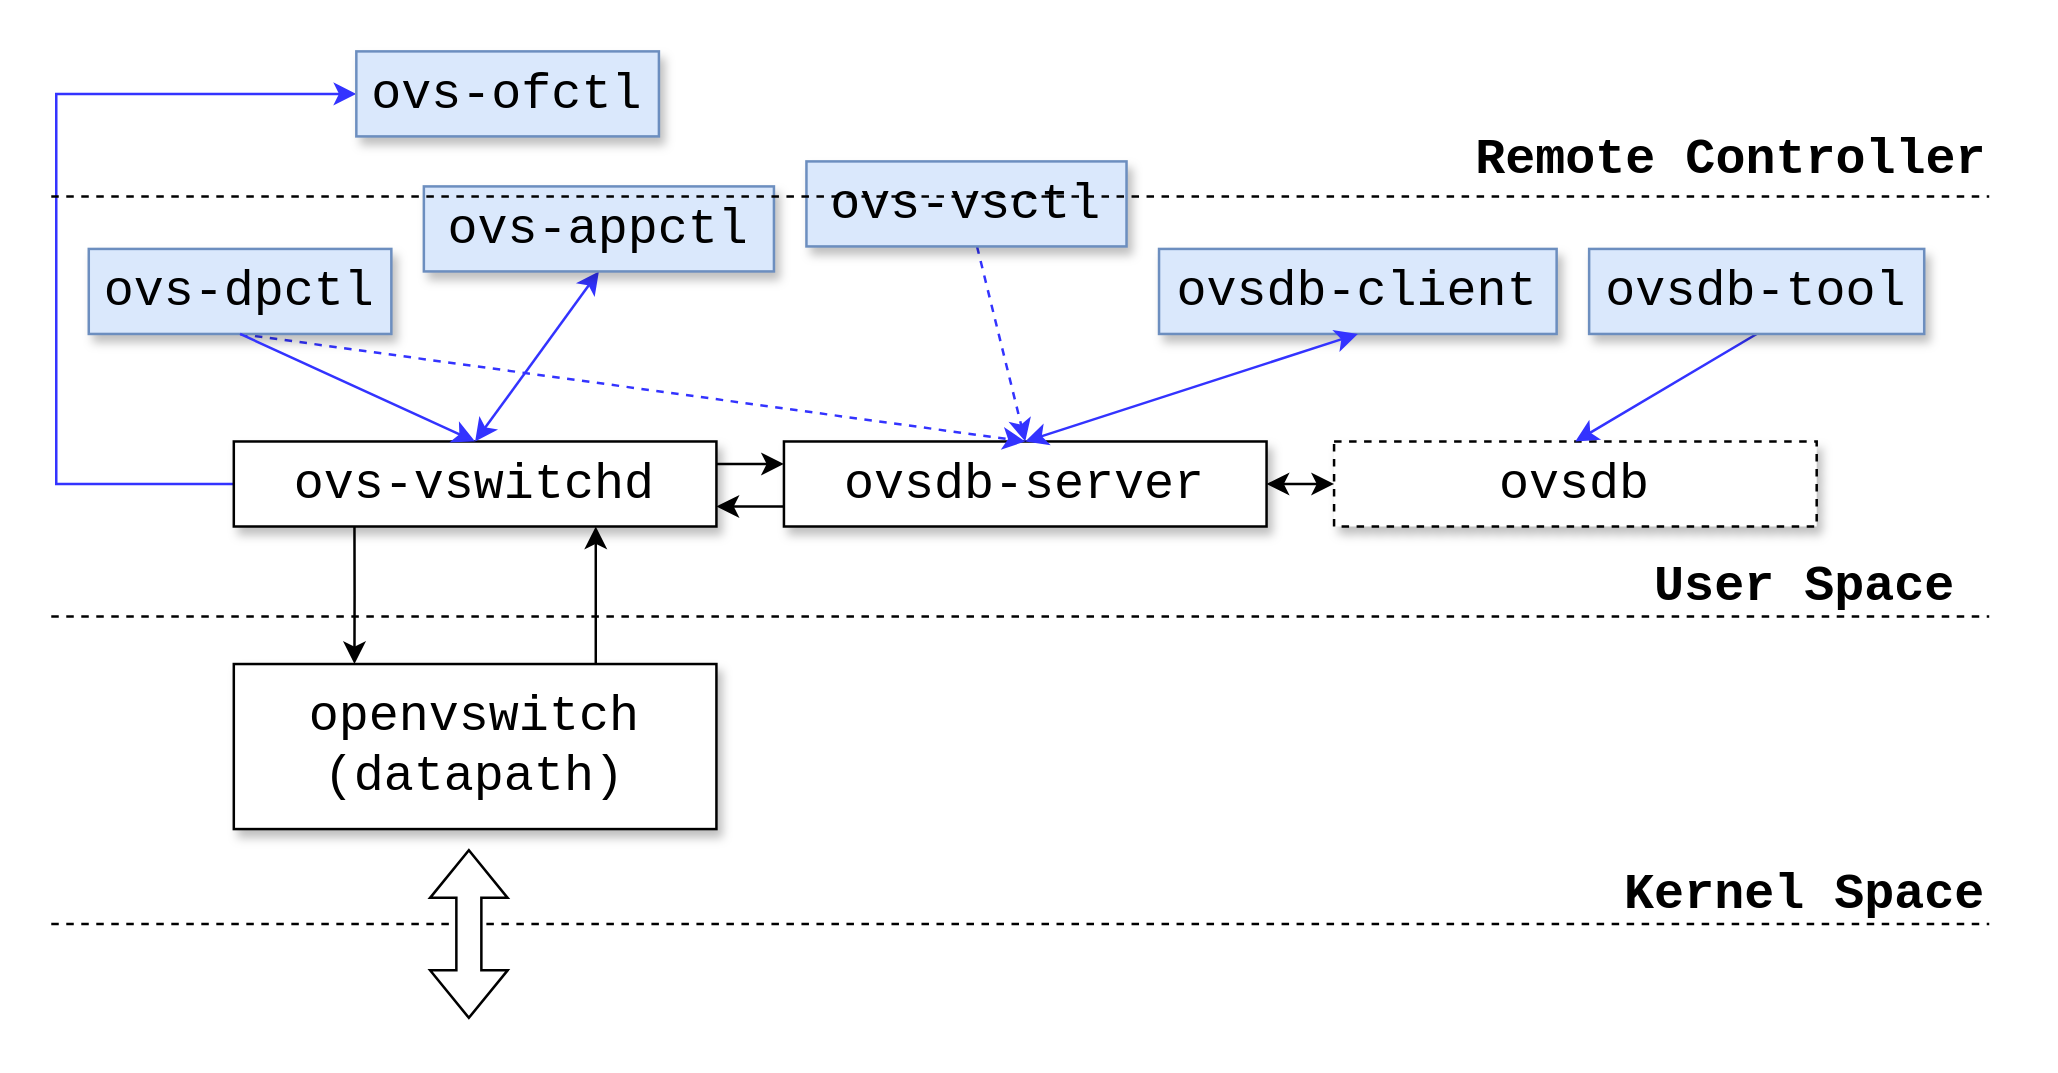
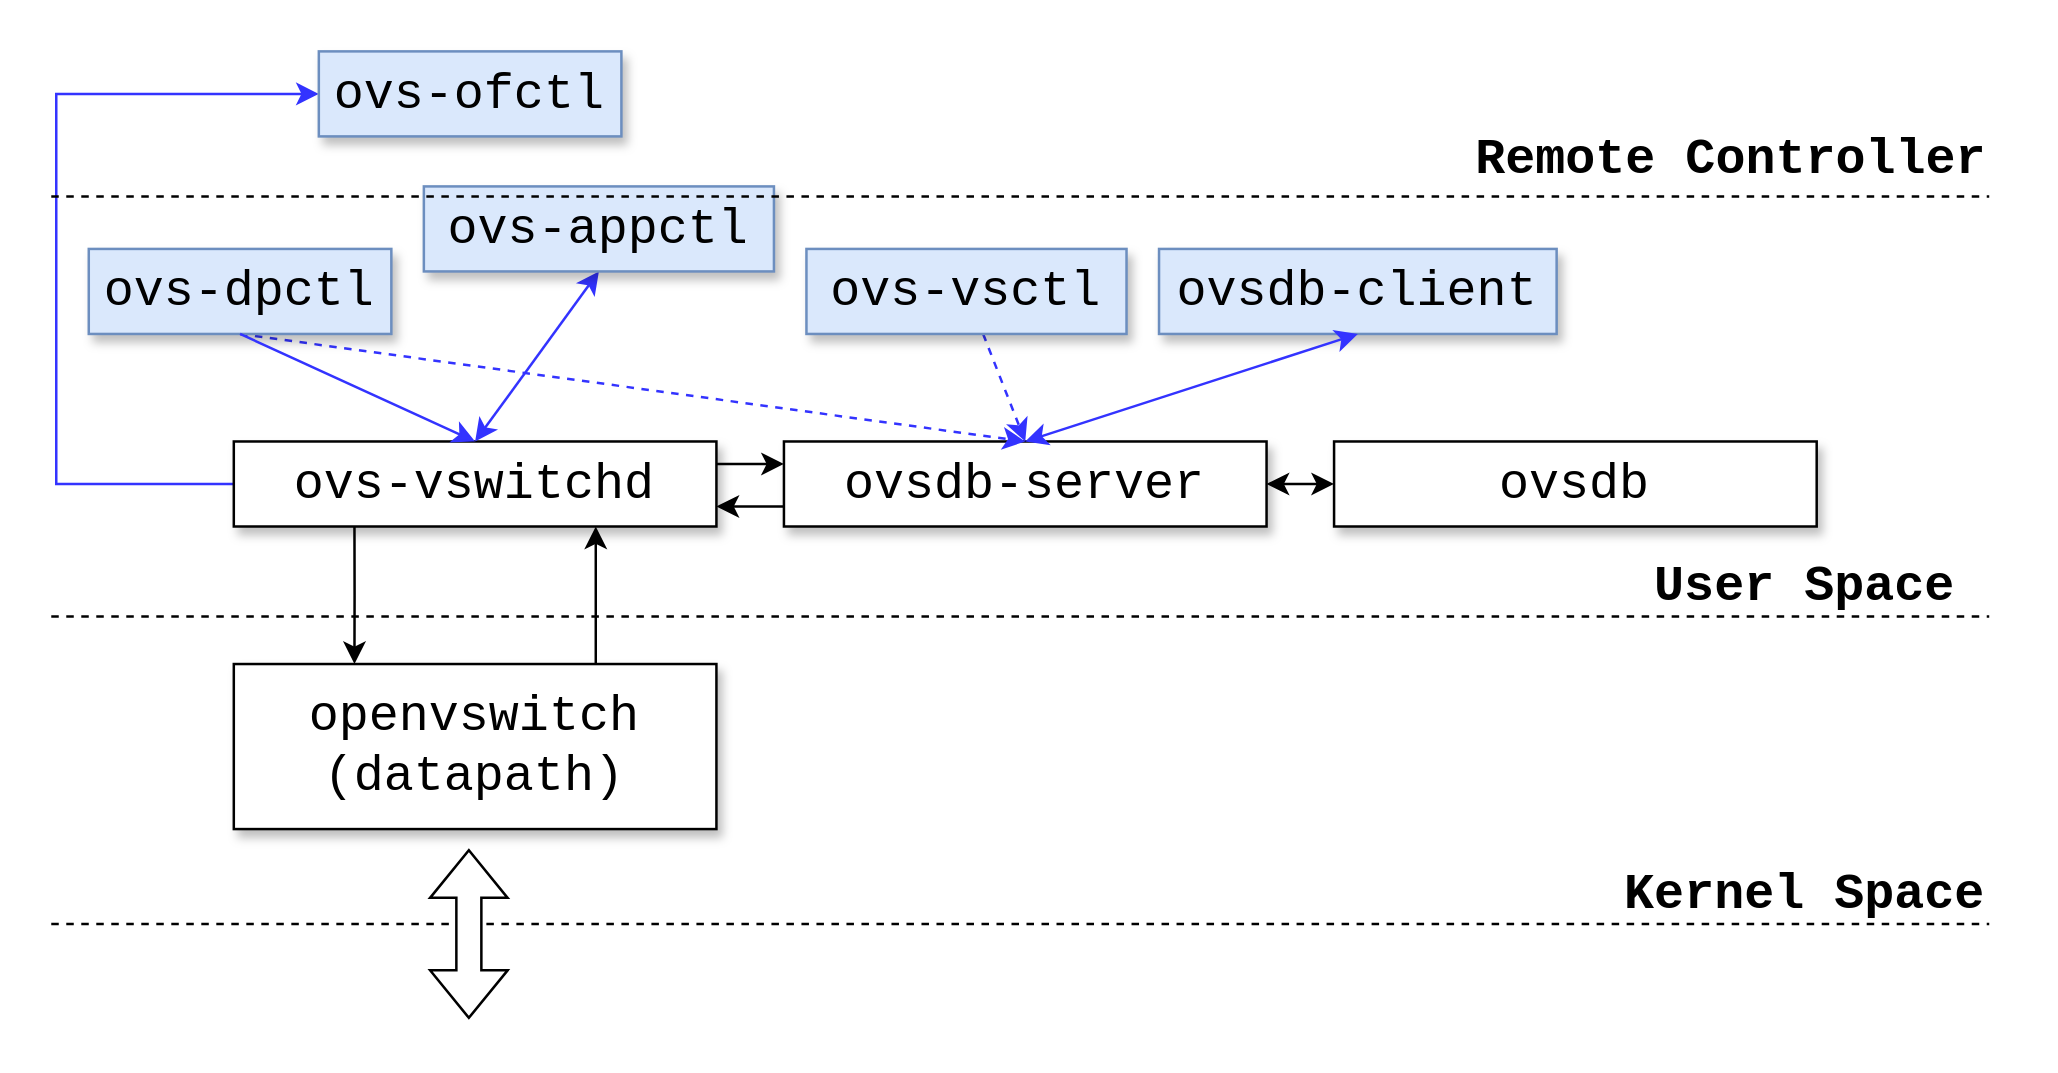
(508, 94) -> (470, 94)
(966, 204) -> (966, 291)
(1756, 291) -> none
(1672, 383) -> none
(1575, 484) -> (1575, 484)
